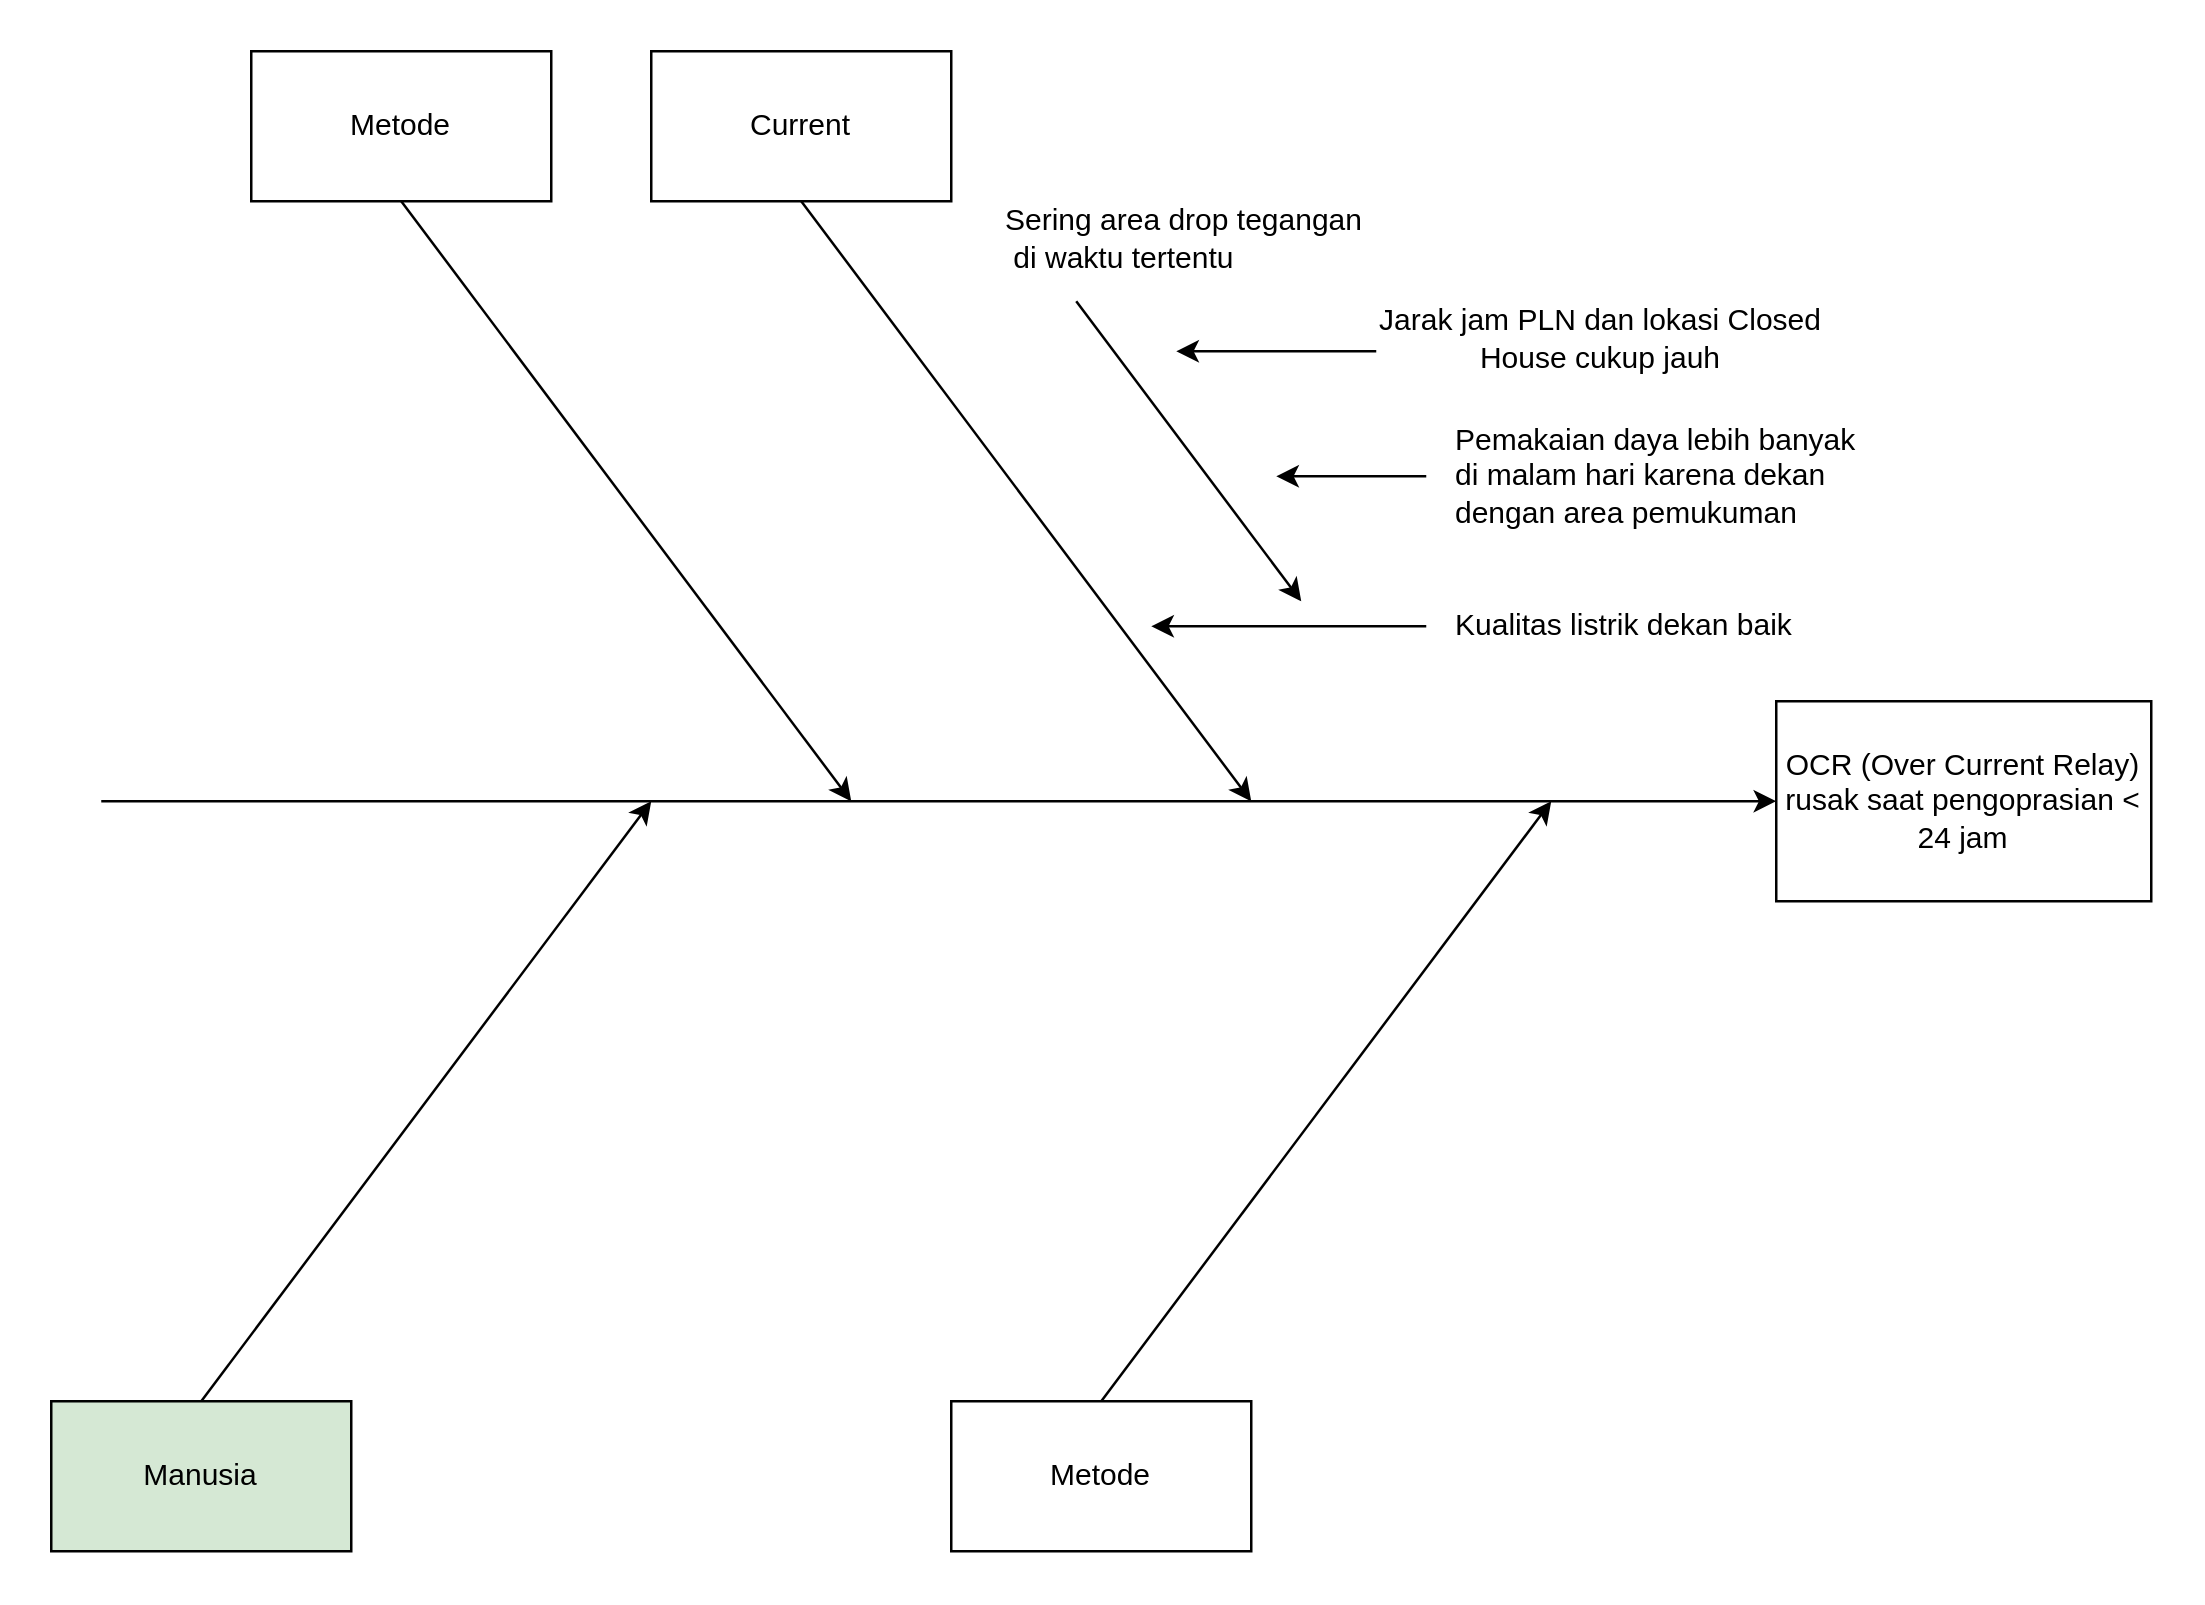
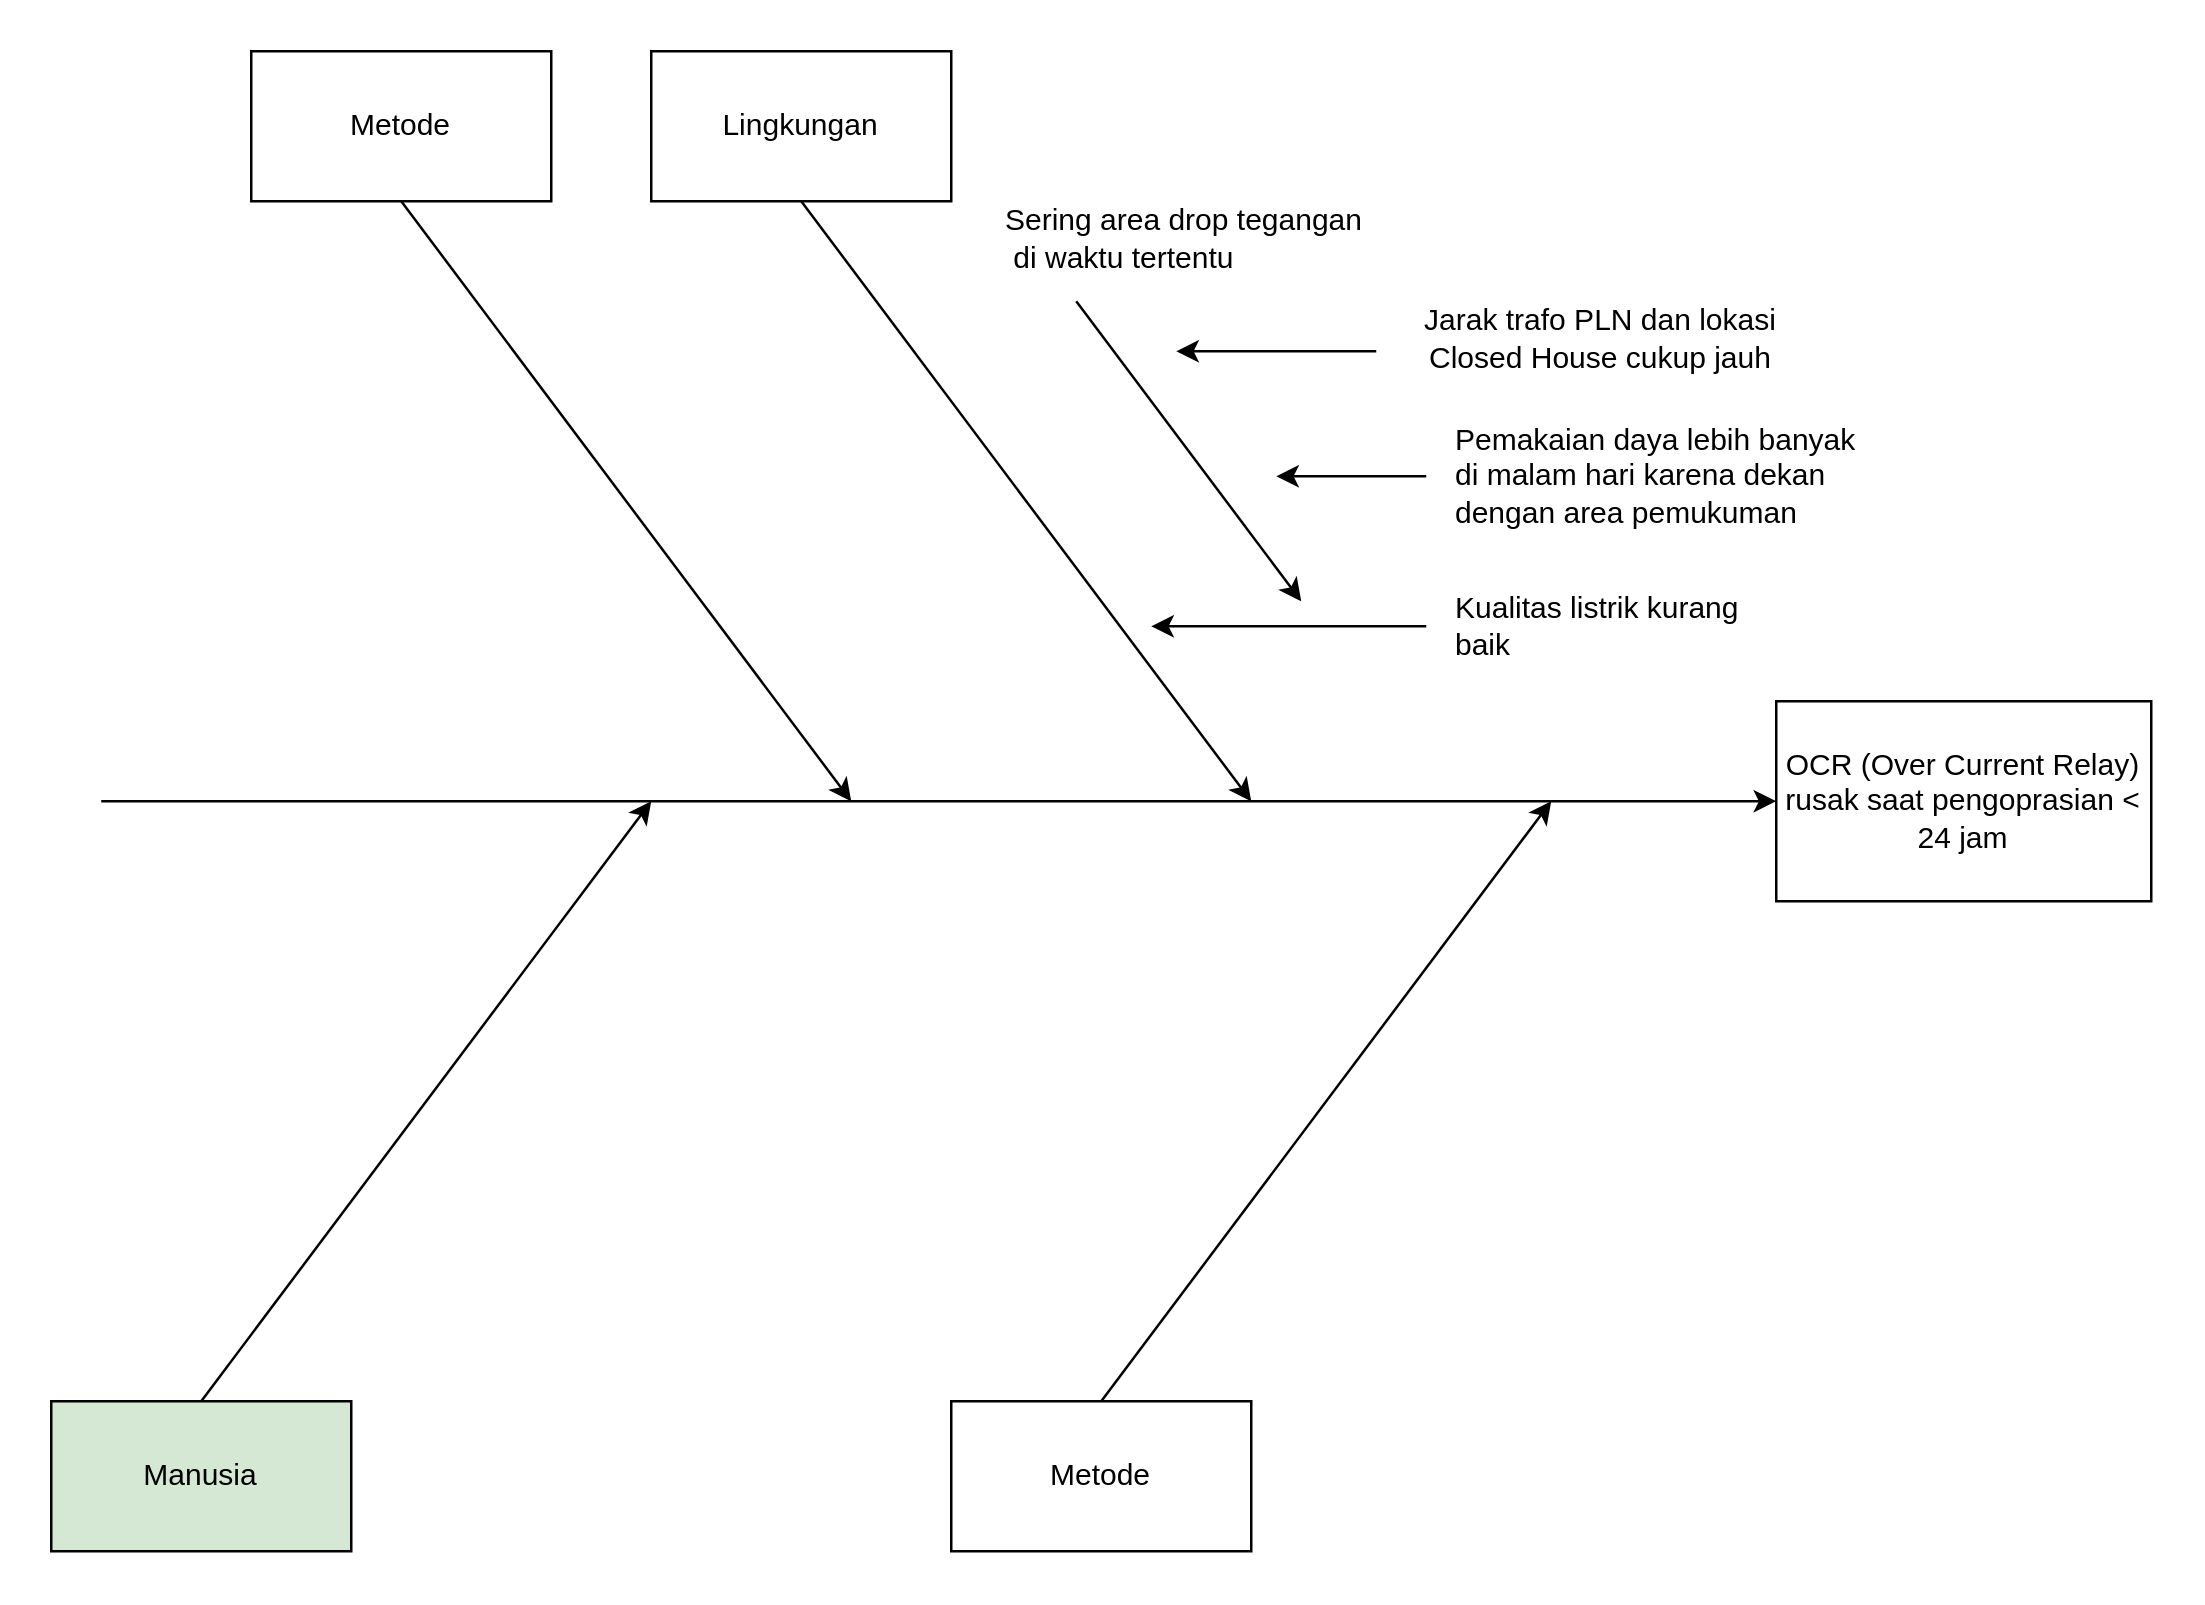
(801, 126) -> (801, 126)
(1601, 339) -> (1601, 339)
(1629, 626) -> (1629, 626)
